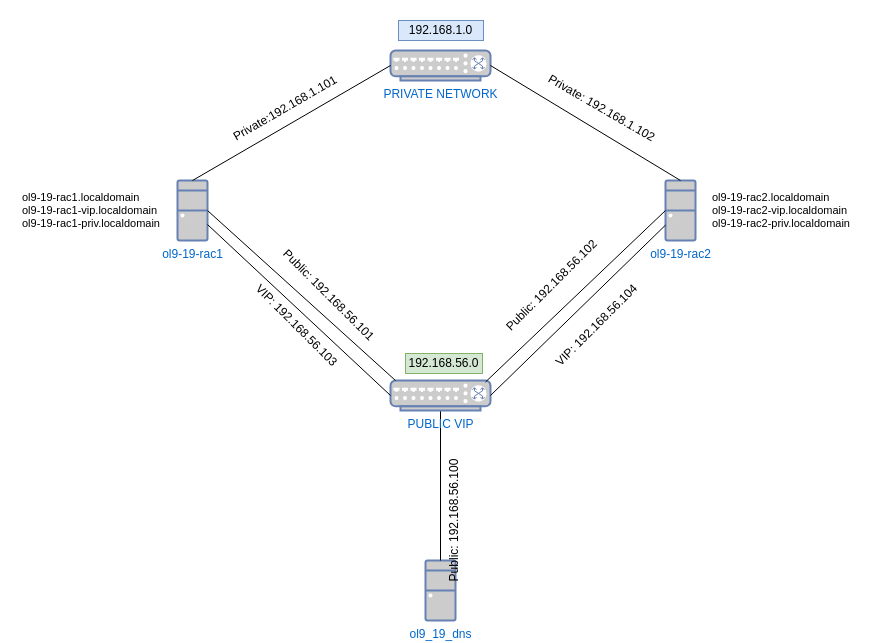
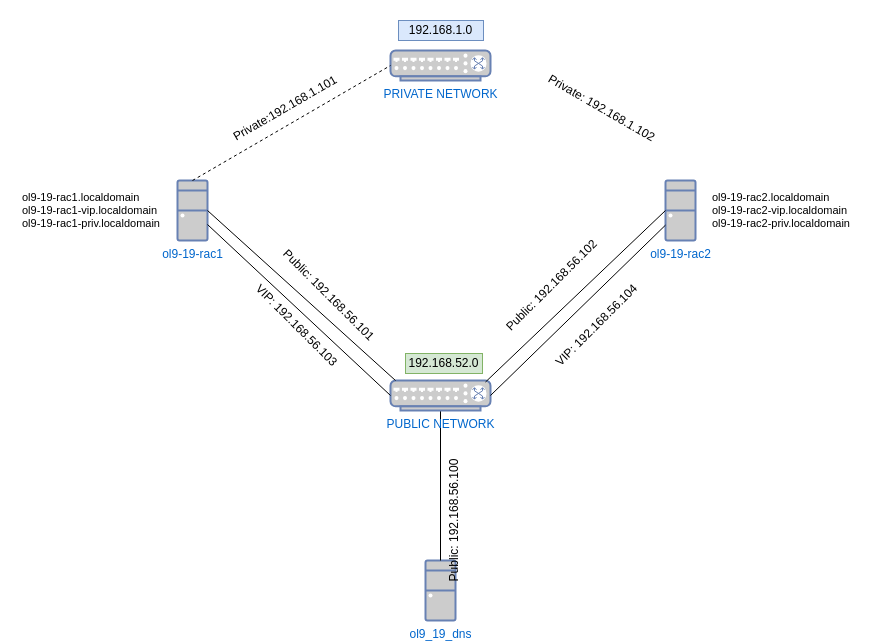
(292, 123) -> (292, 123)
(586, 123) -> none
(444, 364) -> (444, 364)
(441, 425) -> (441, 425)
